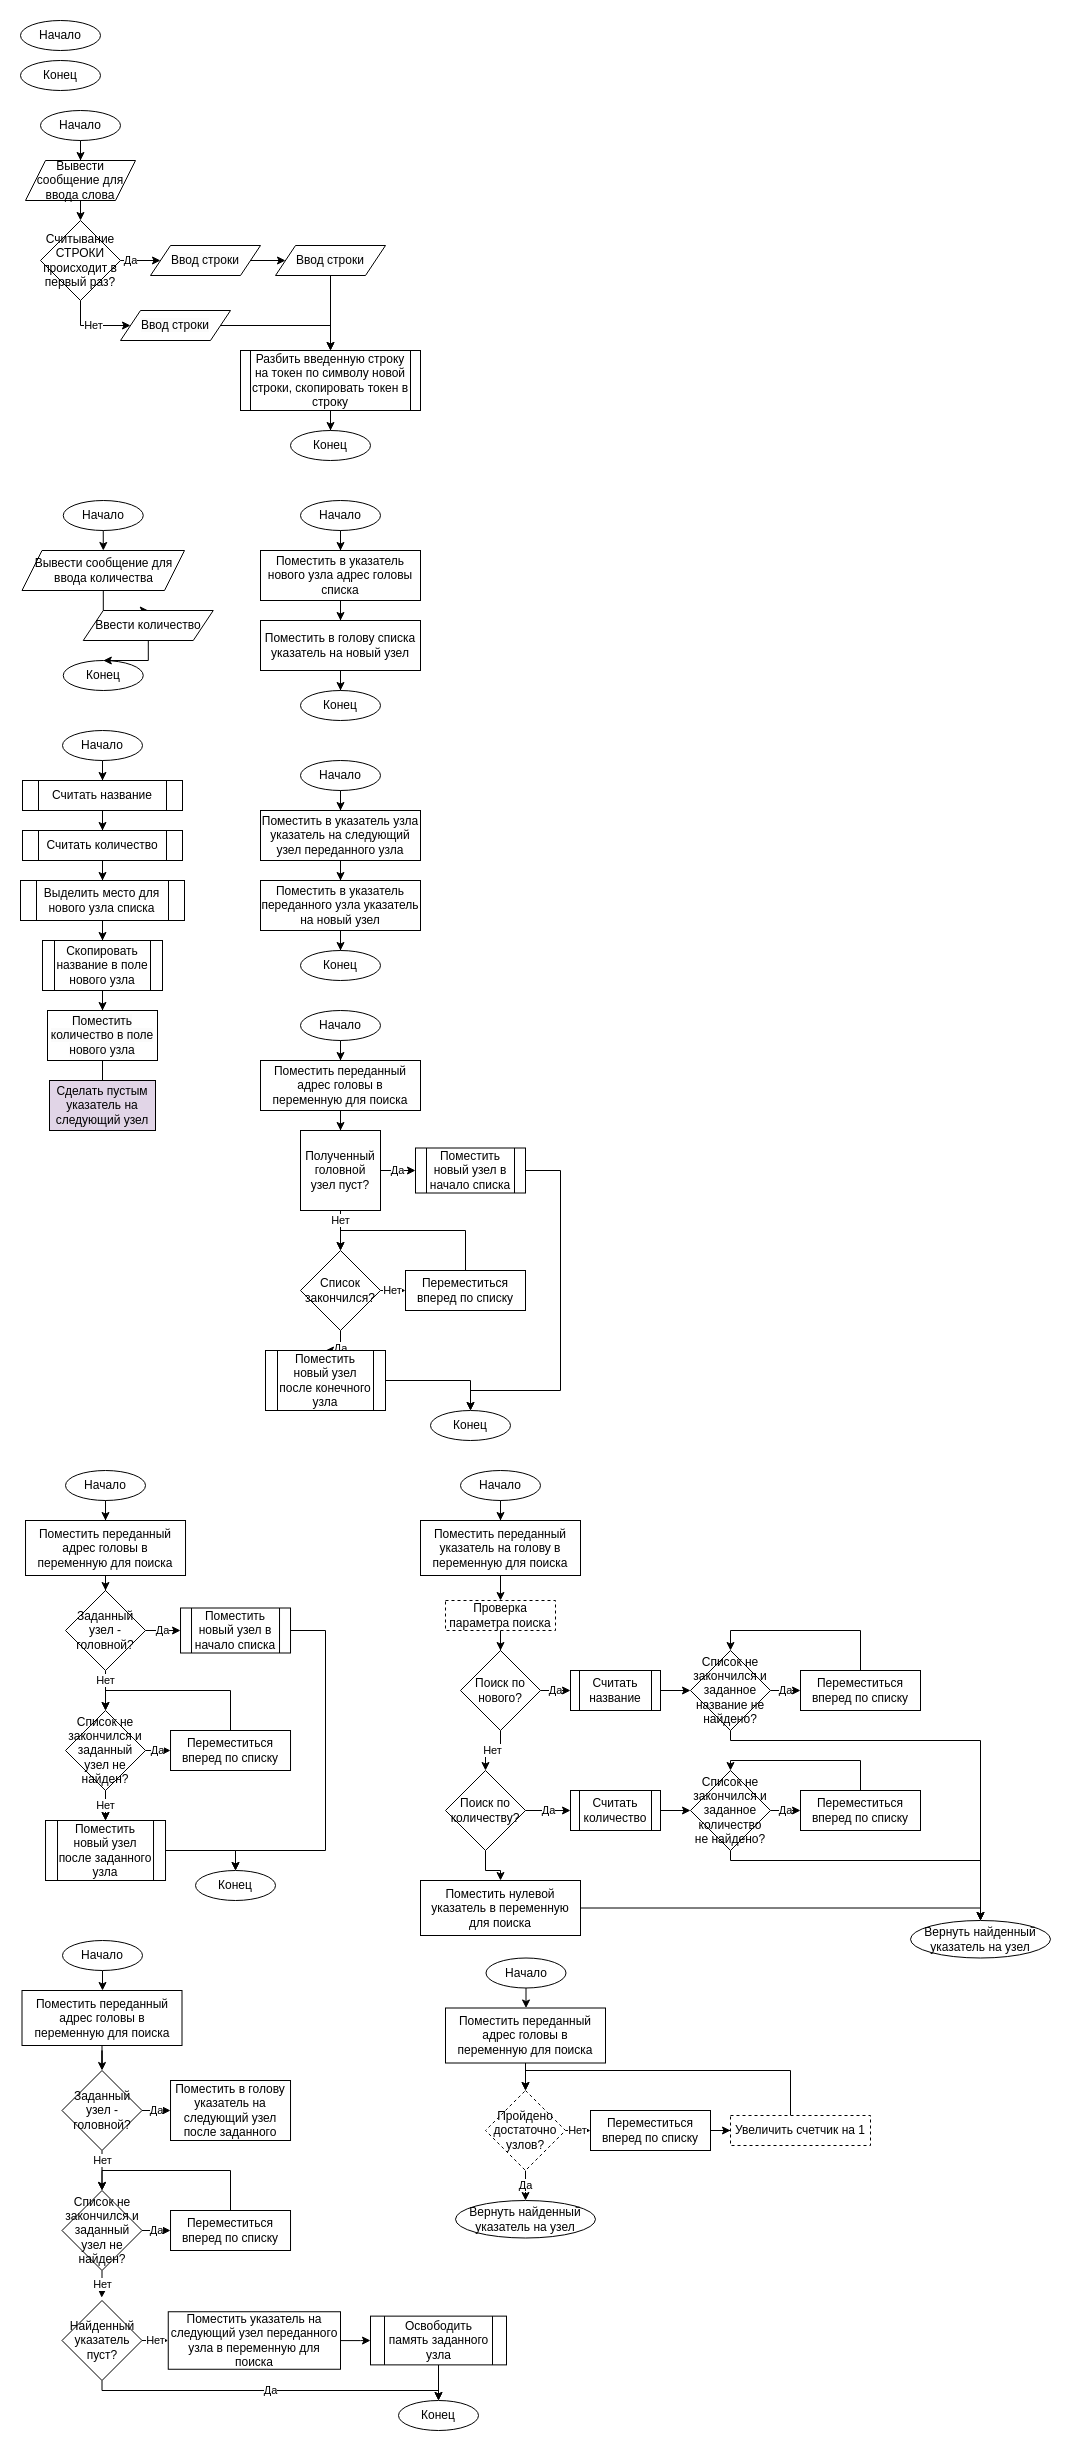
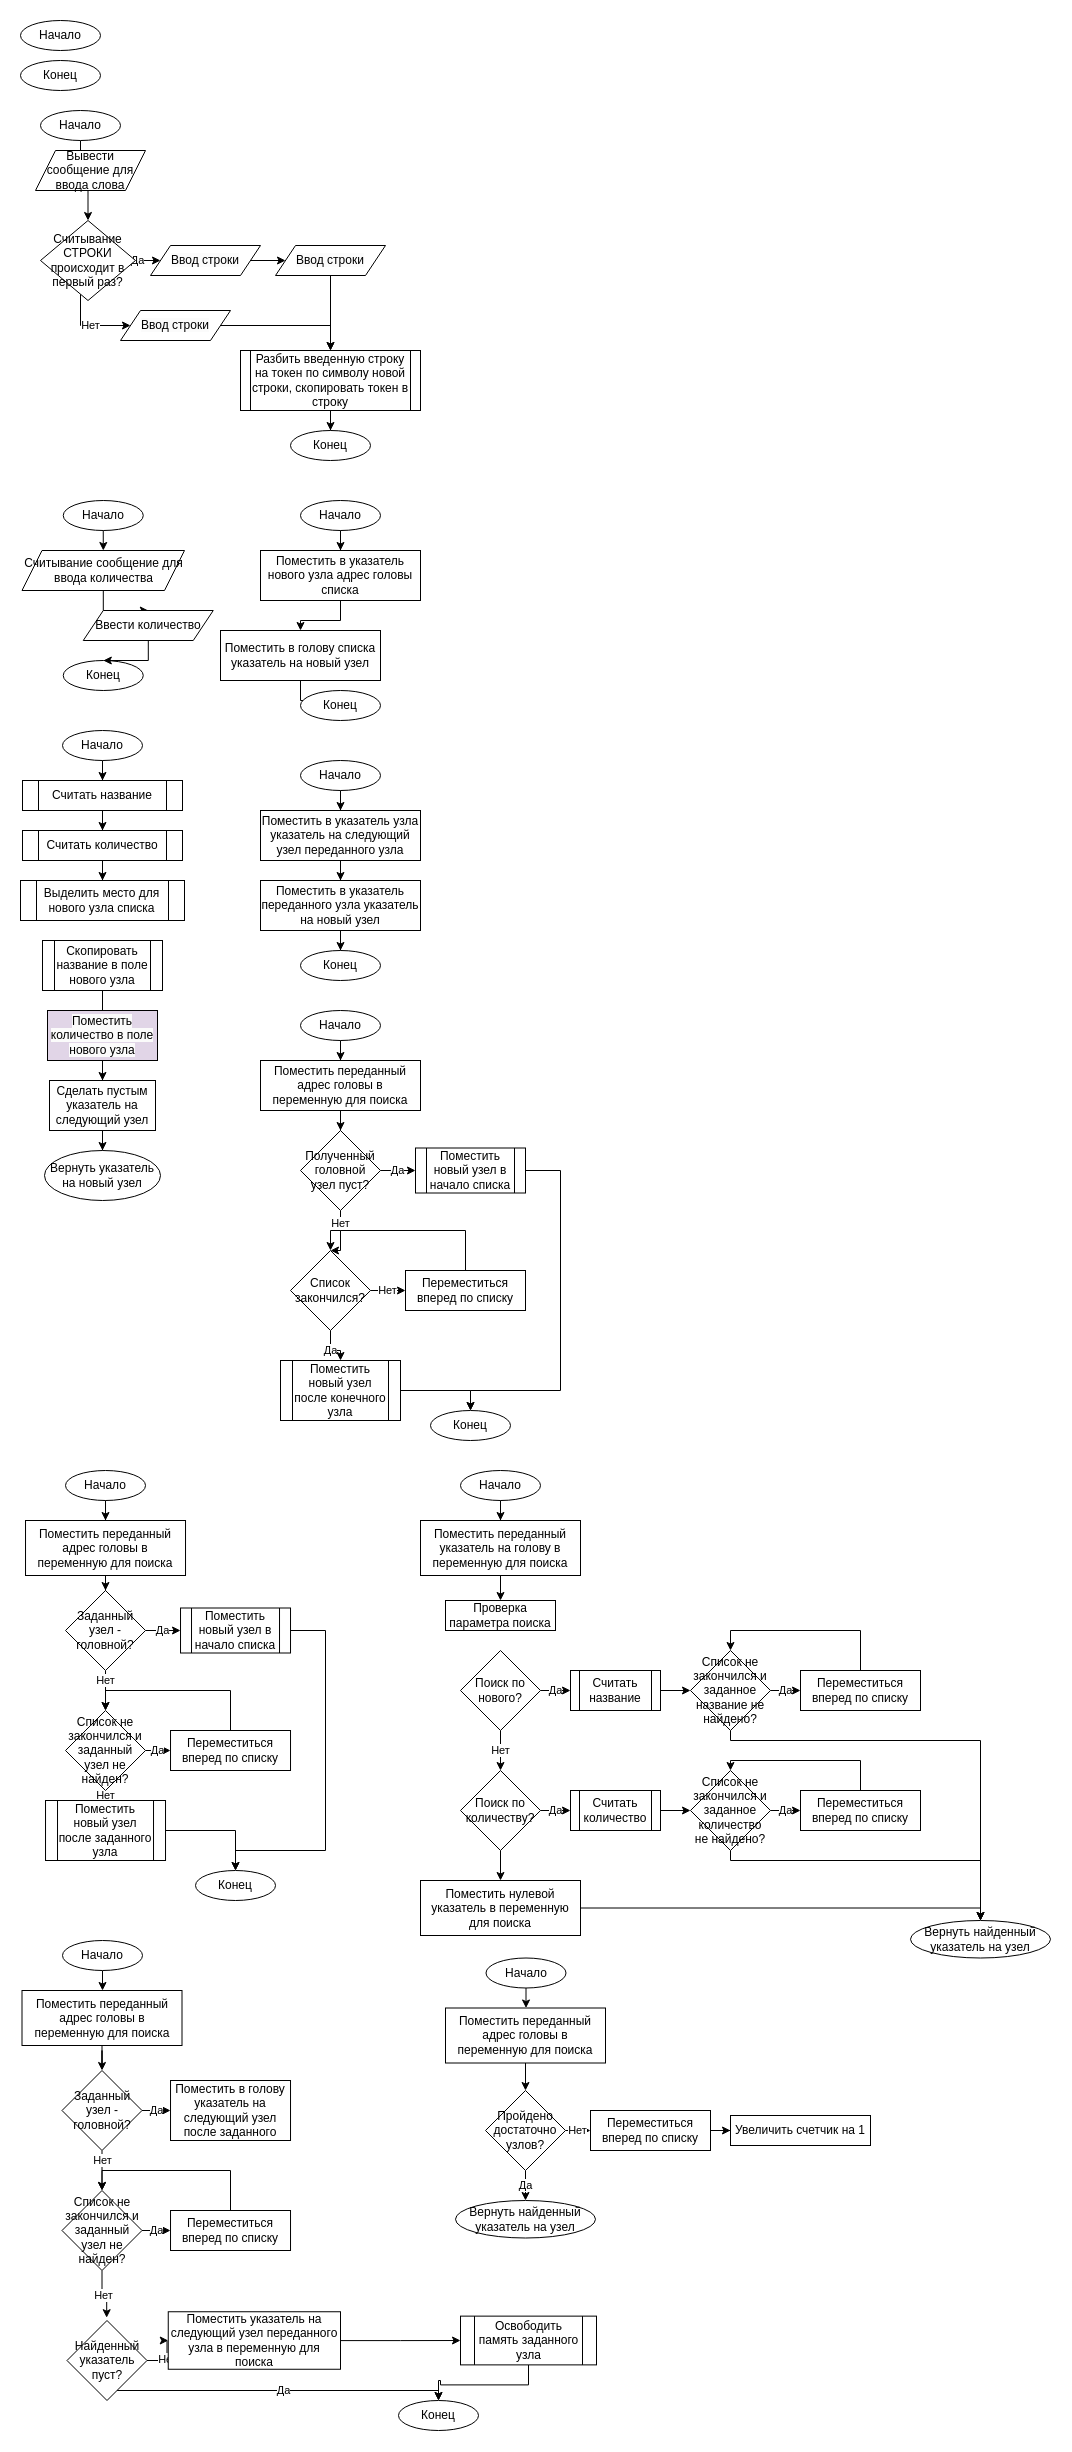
(81, 181) -> (91, 171)
(81, 261) -> (88, 261)
(104, 571) -> (104, 571)
(341, 646) -> (301, 656)
(103, 935) -> none
(103, 1002) -> (103, 1005)
(103, 1036) -> (103, 1036)
(103, 1075) -> (103, 1072)
(103, 1106) -> (103, 1106)
none -> (103, 1145)
(341, 1171) -> (341, 1171)
none -> (103, 1176)
(341, 1291) -> (331, 1291)
(326, 1381) -> (341, 1391)
(501, 1616) -> (501, 1616)
(501, 1645) -> none
(486, 1811) -> (501, 1811)
(106, 1851) -> (106, 1831)
(682, 2071) -> none
(526, 2131) -> (526, 2131)
(801, 2131) -> (801, 2131)
(102, 2341) -> (107, 2361)
(439, 2341) -> (529, 2341)
